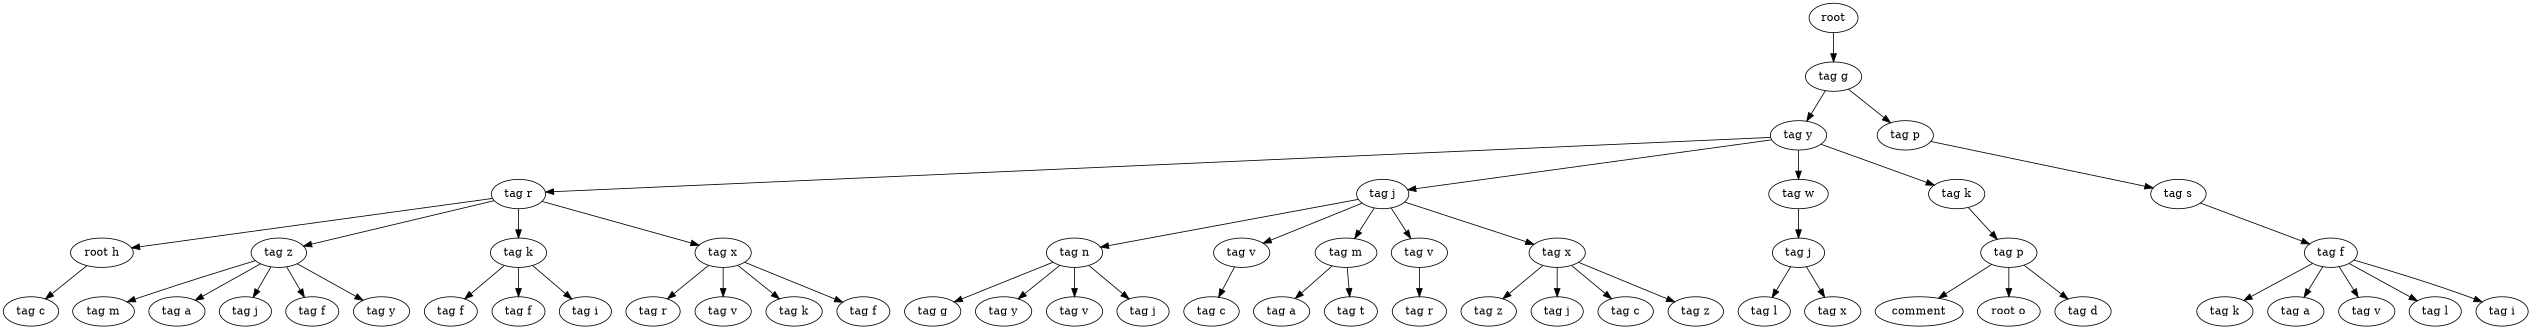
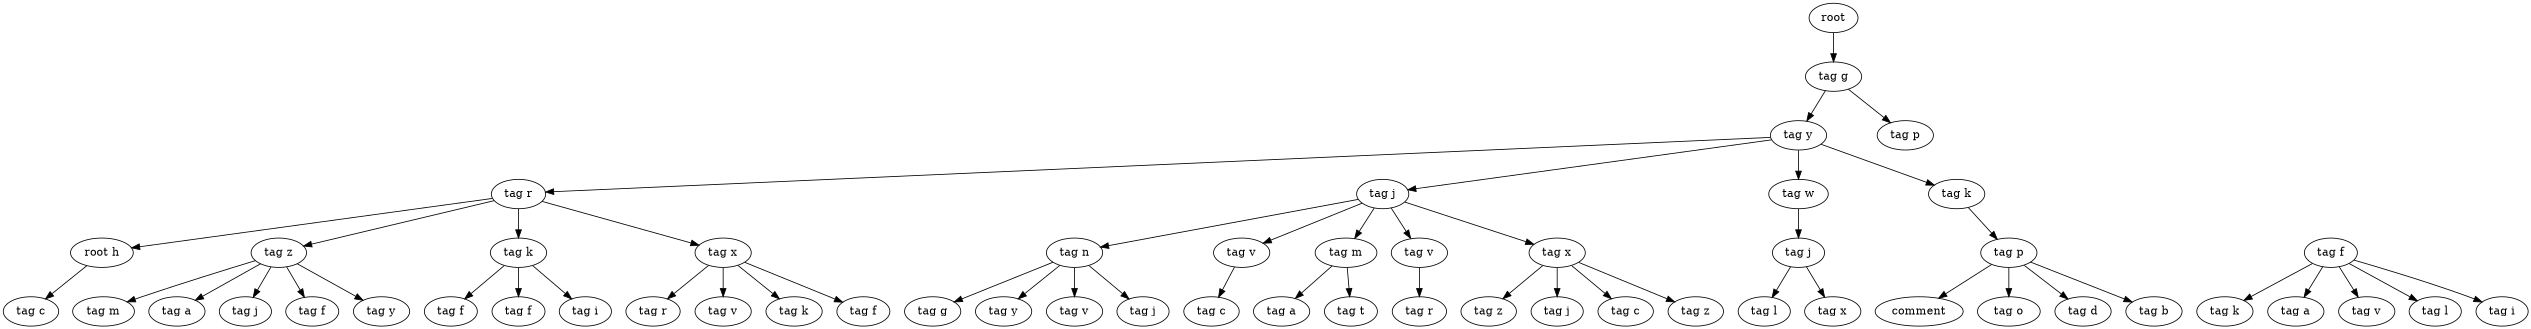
(2178, 194) -> none
(2009, 311) -> (2009, 311)
none -> (2154, 311)
